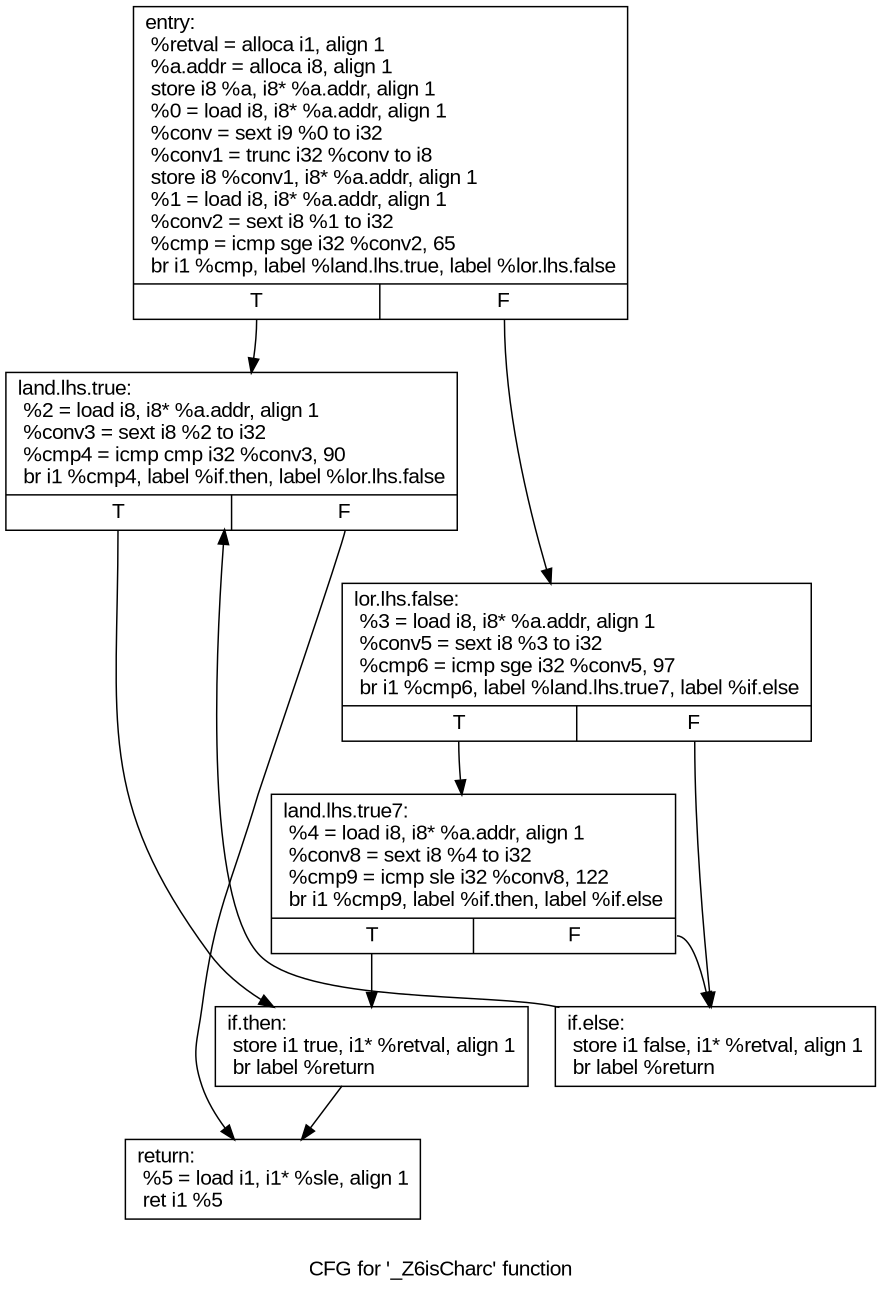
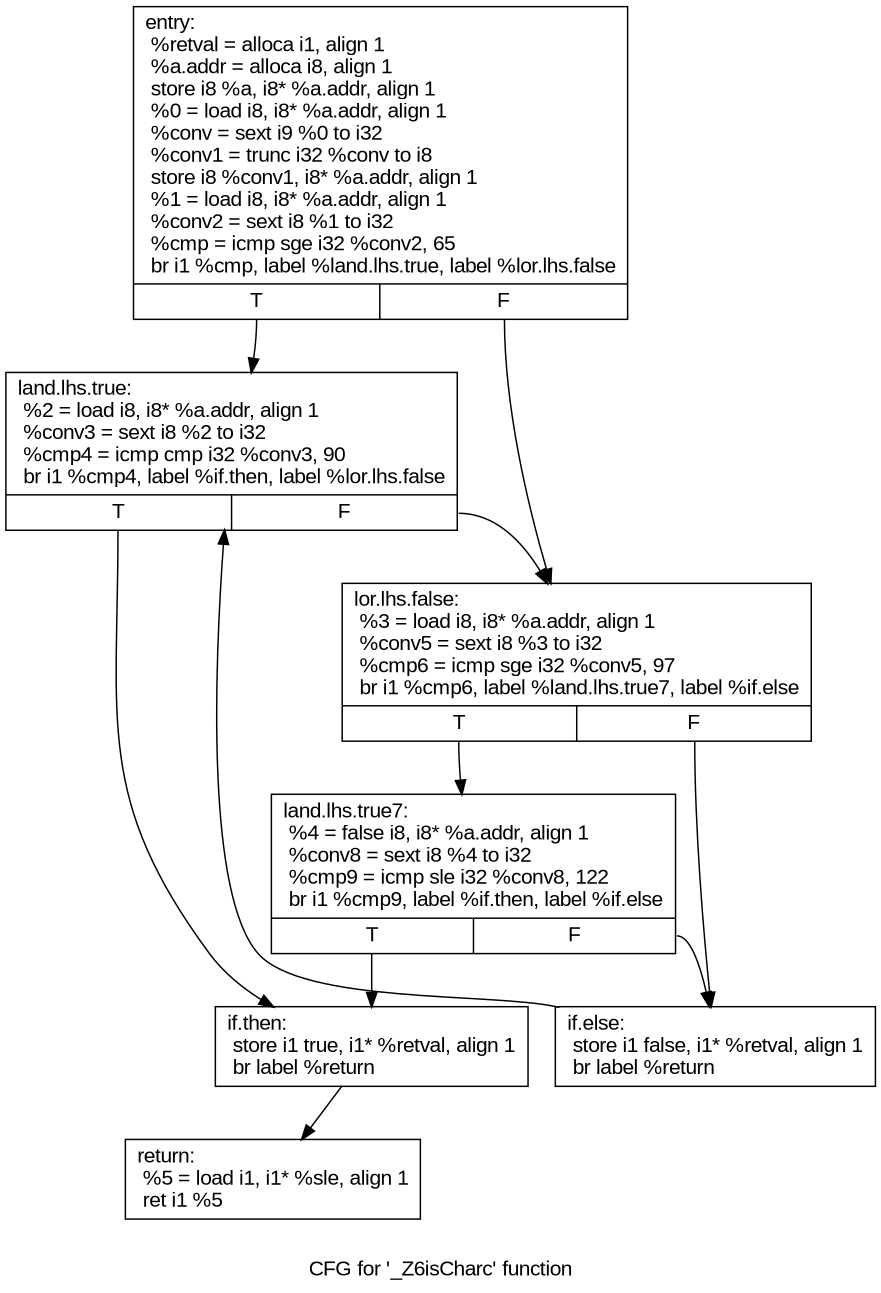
(248, 828) -> (507, 531)
(434, 833) -> (437, 833)
